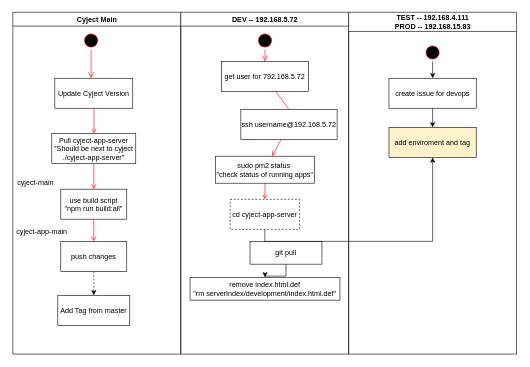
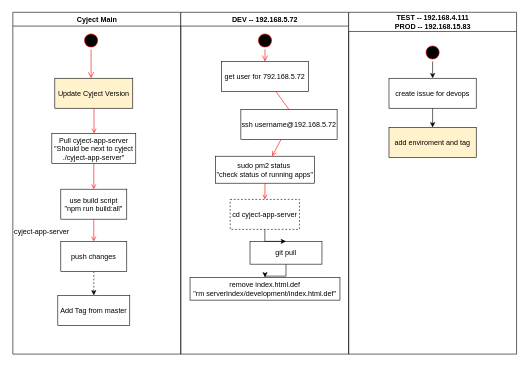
(94, 93) -> (94, 93)
(35, 183) -> none
(42, 233) -> (42, 233)
(417, 242) -> (280, 242)
